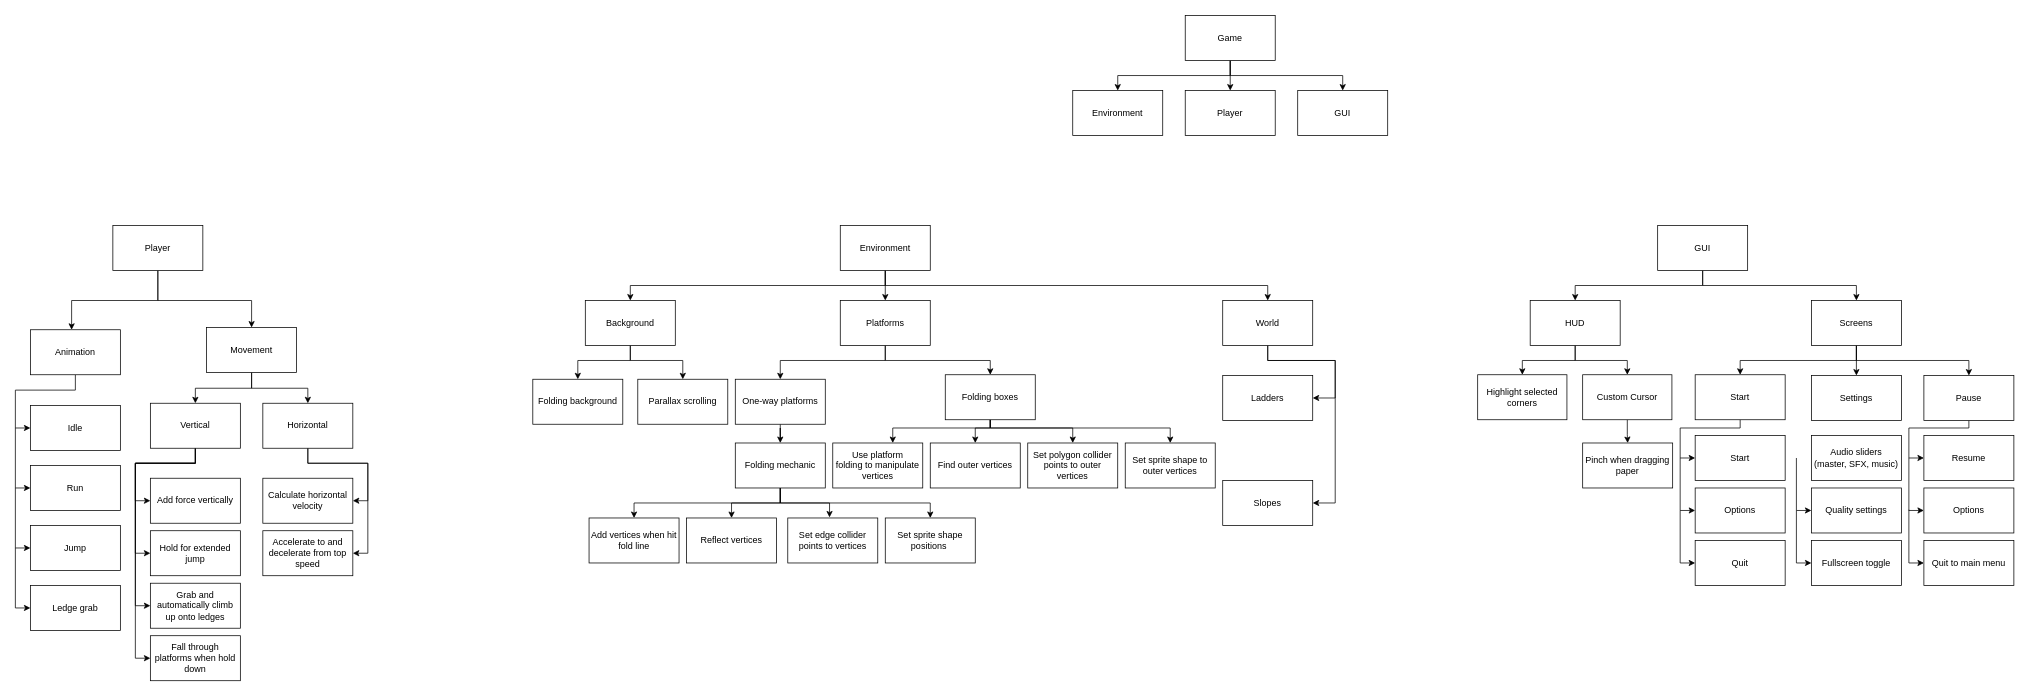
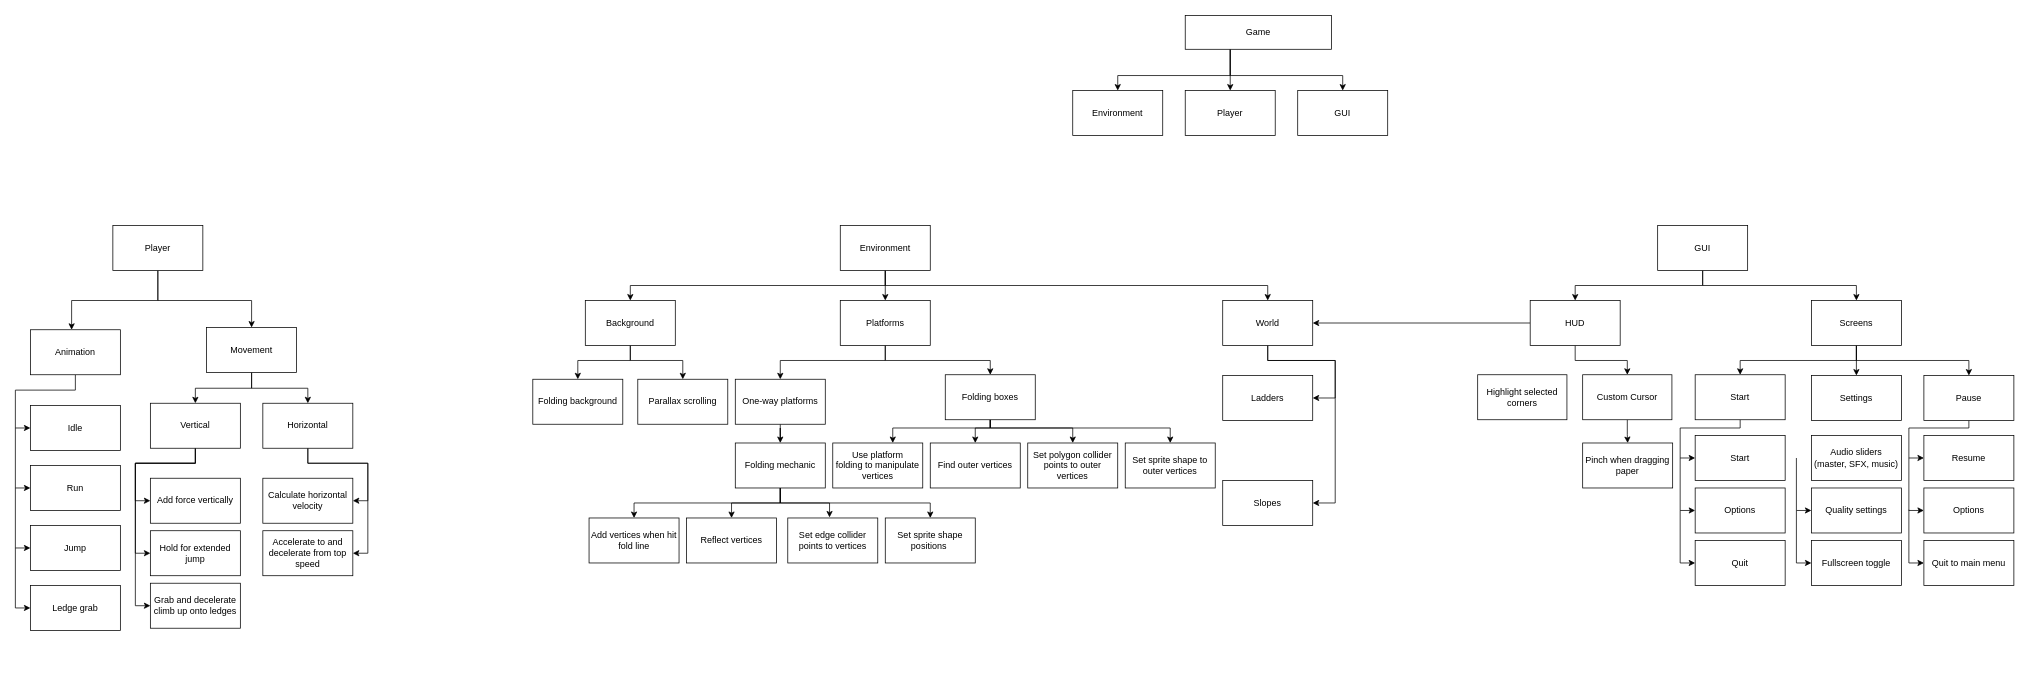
(1230, 38) -> (1259, 32)
(1544, 360) -> (1319, 323)
(195, 606) -> (195, 606)
(135, 637) -> none
(195, 658) -> none
